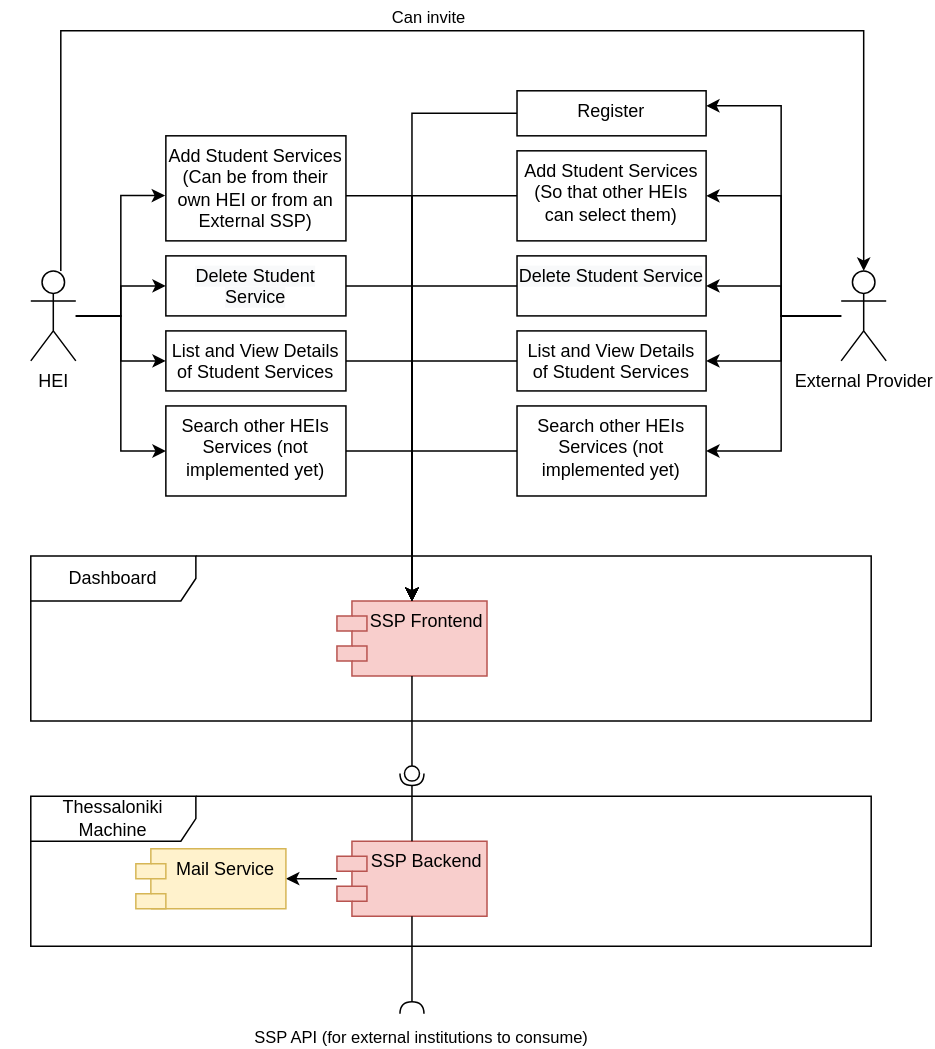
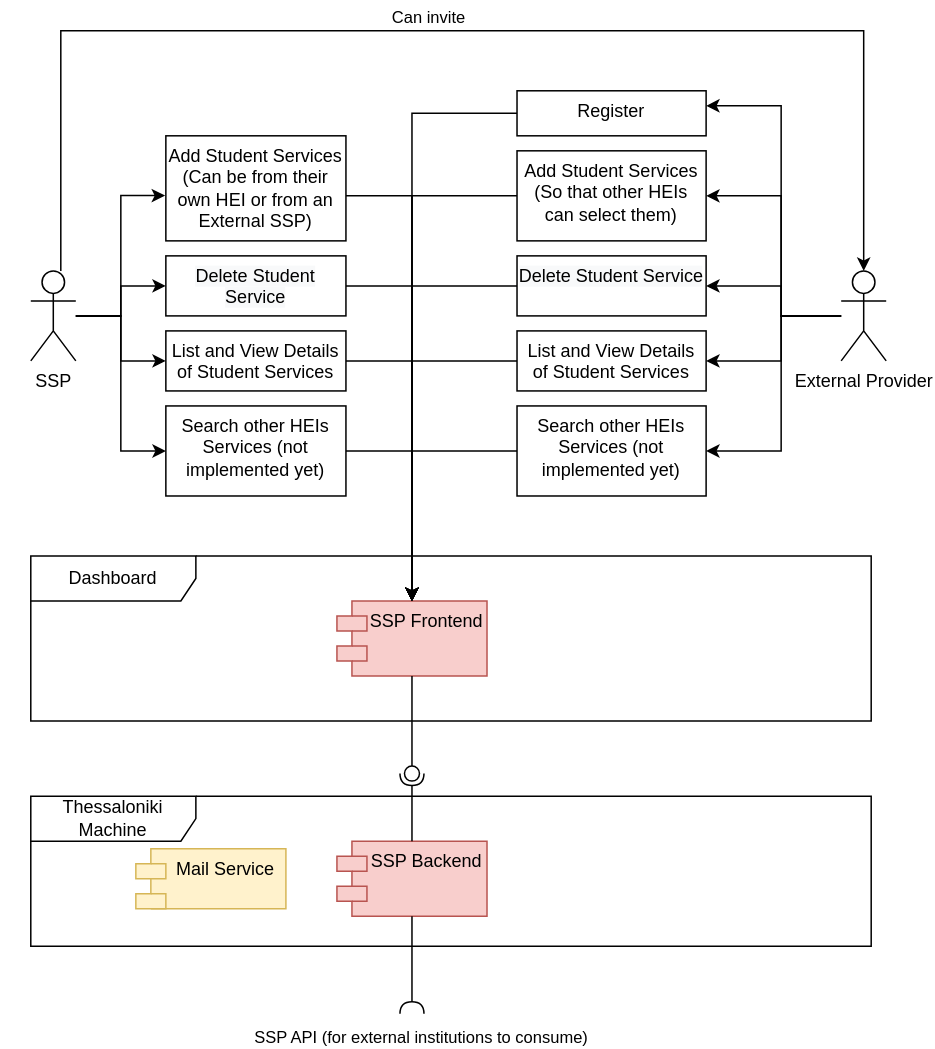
(54, 382) -> (54, 382)
(308, 878) -> none
